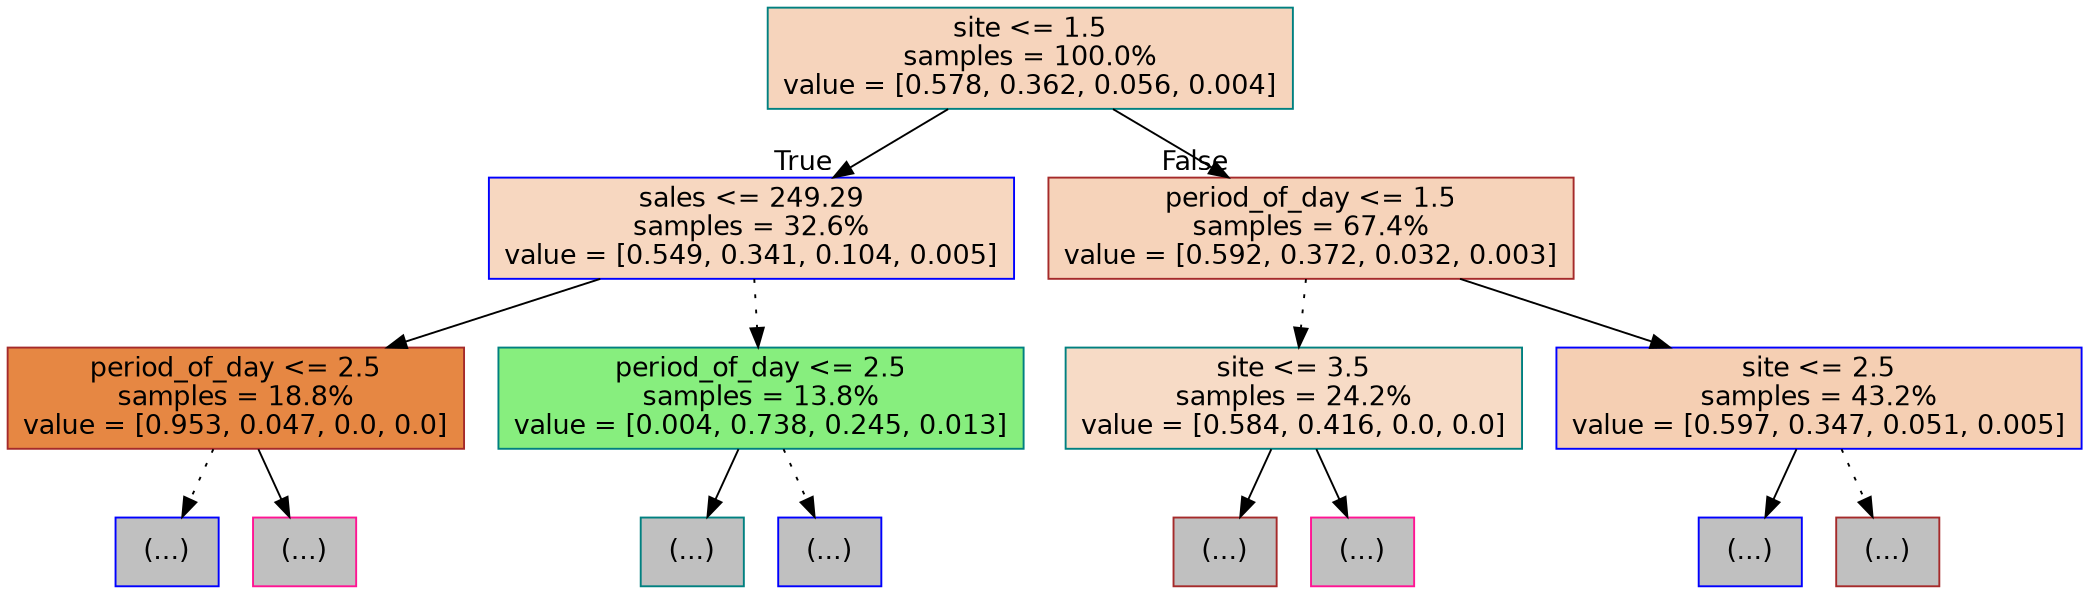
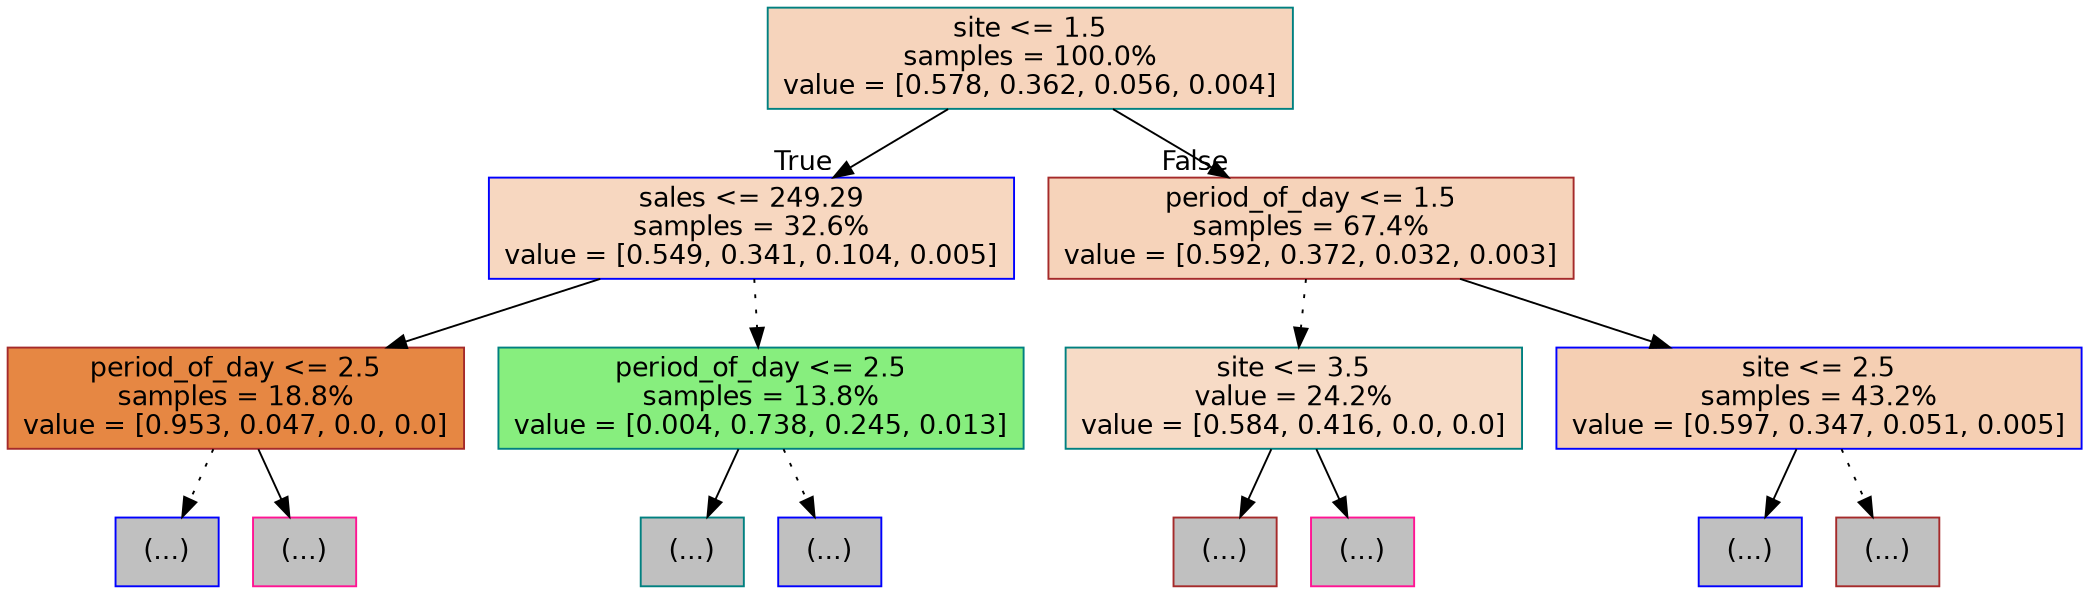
(1294, 398) -> (1294, 398)
